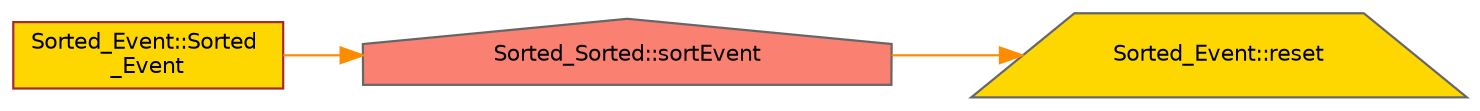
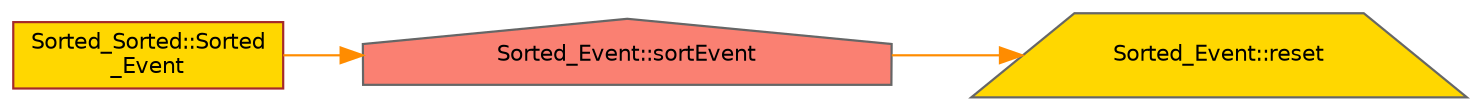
(148, 55) -> (148, 55)
(627, 55) -> (627, 55)
